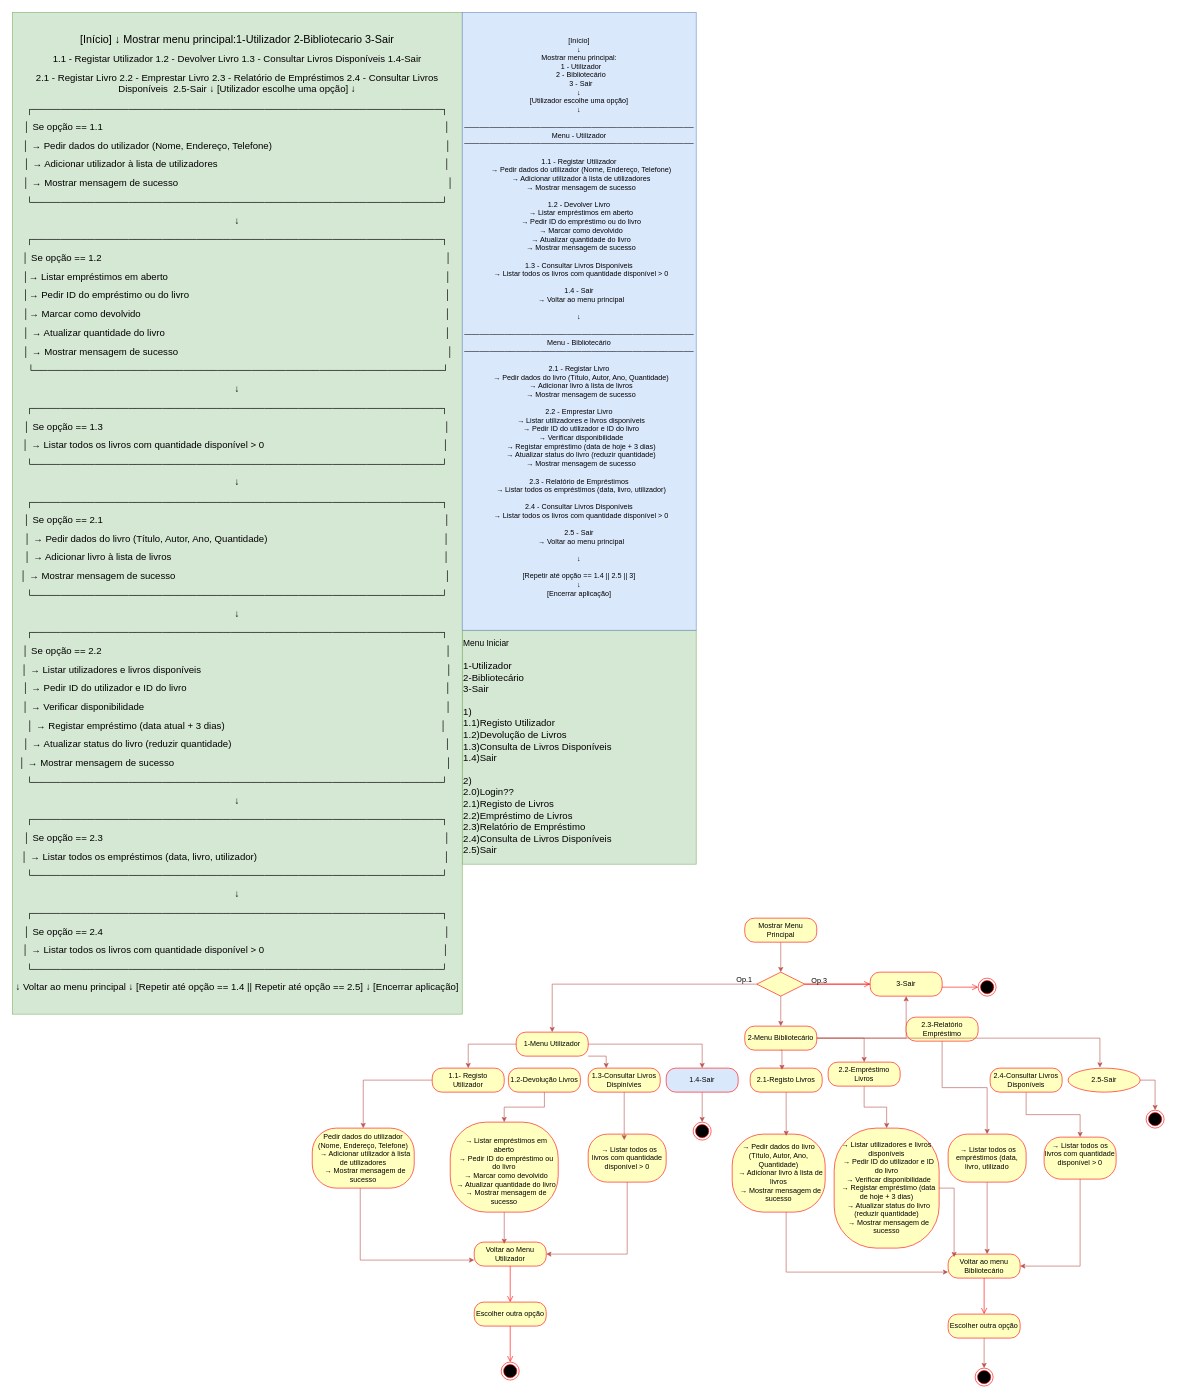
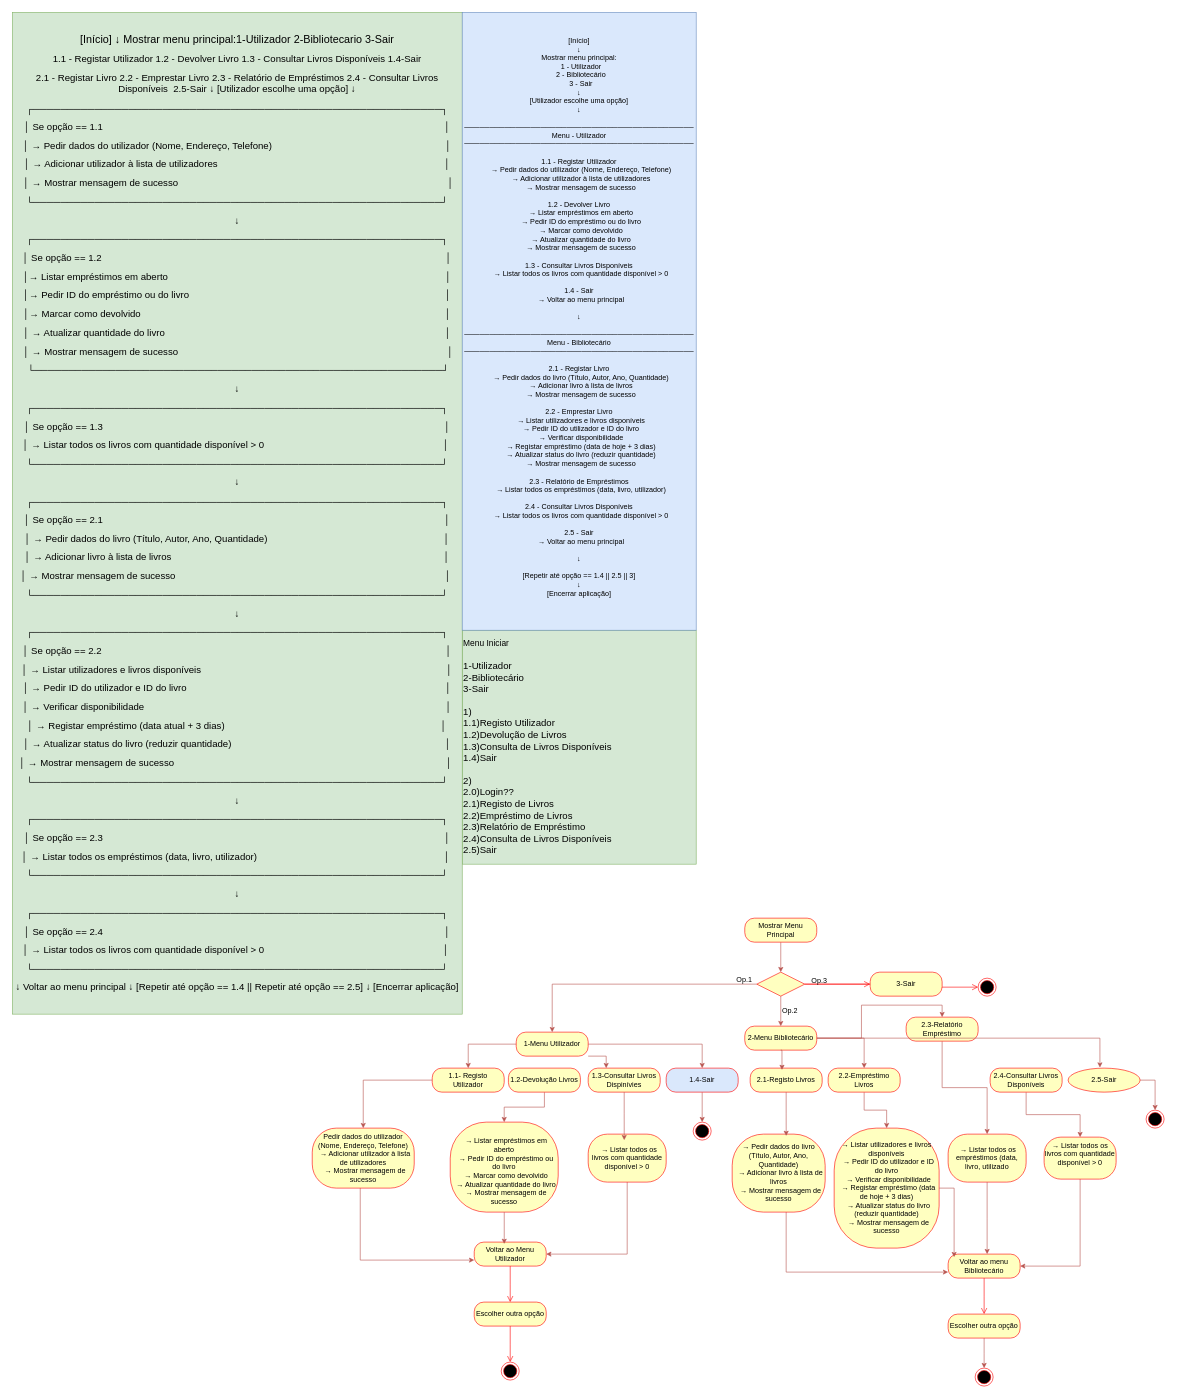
(906, 1001) -> (862, 1020)
none -> (790, 1011)
(864, 1074) -> (864, 1080)
